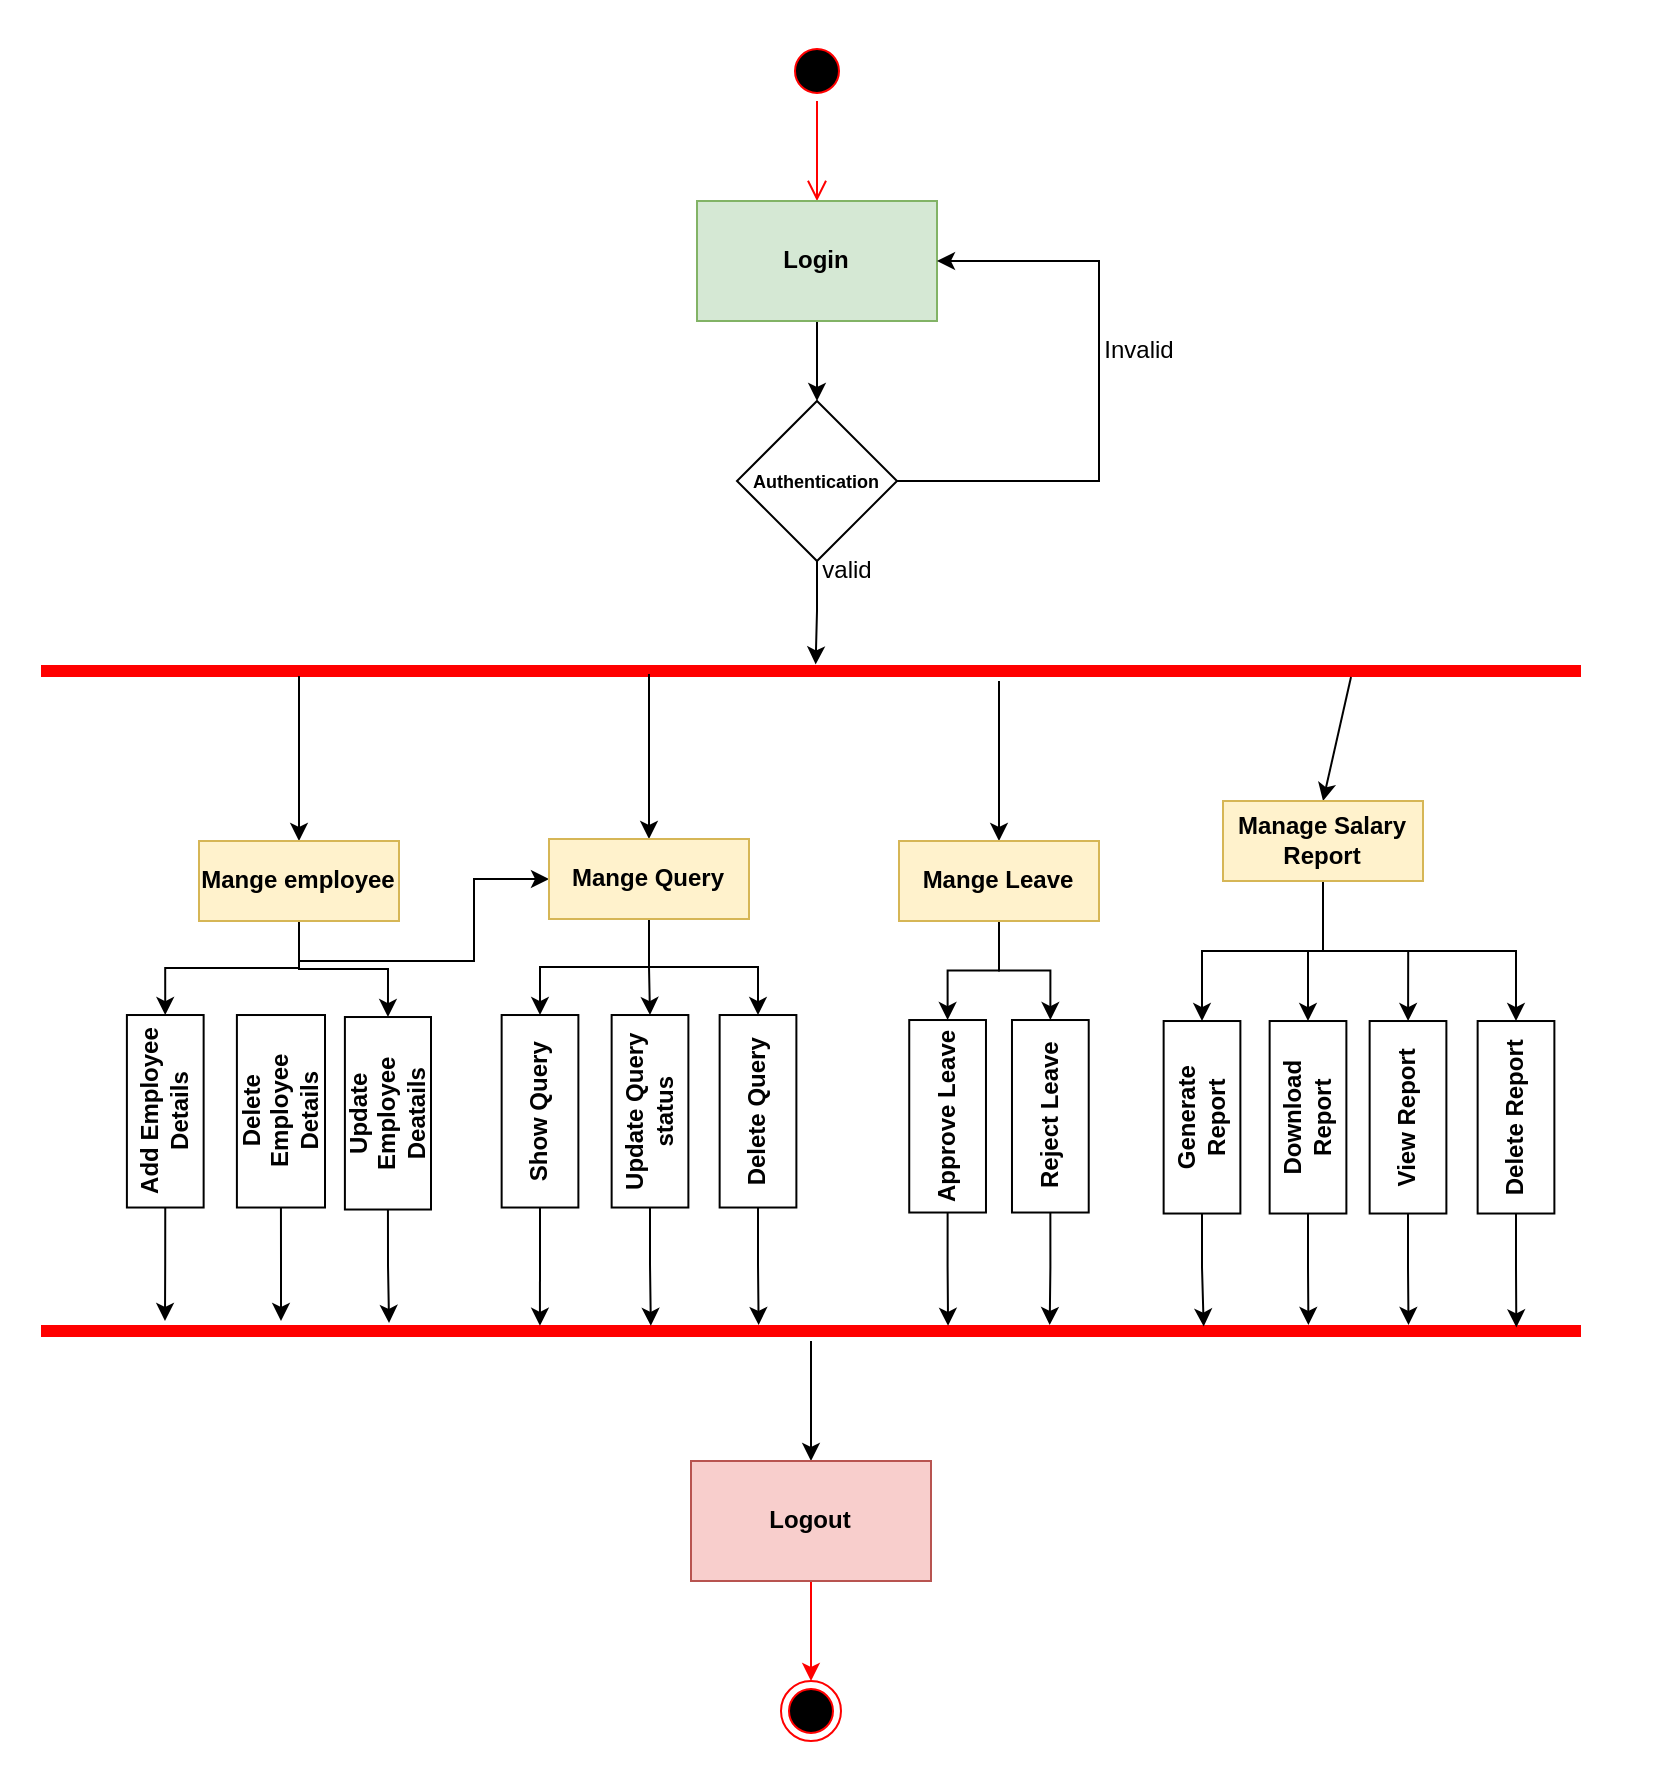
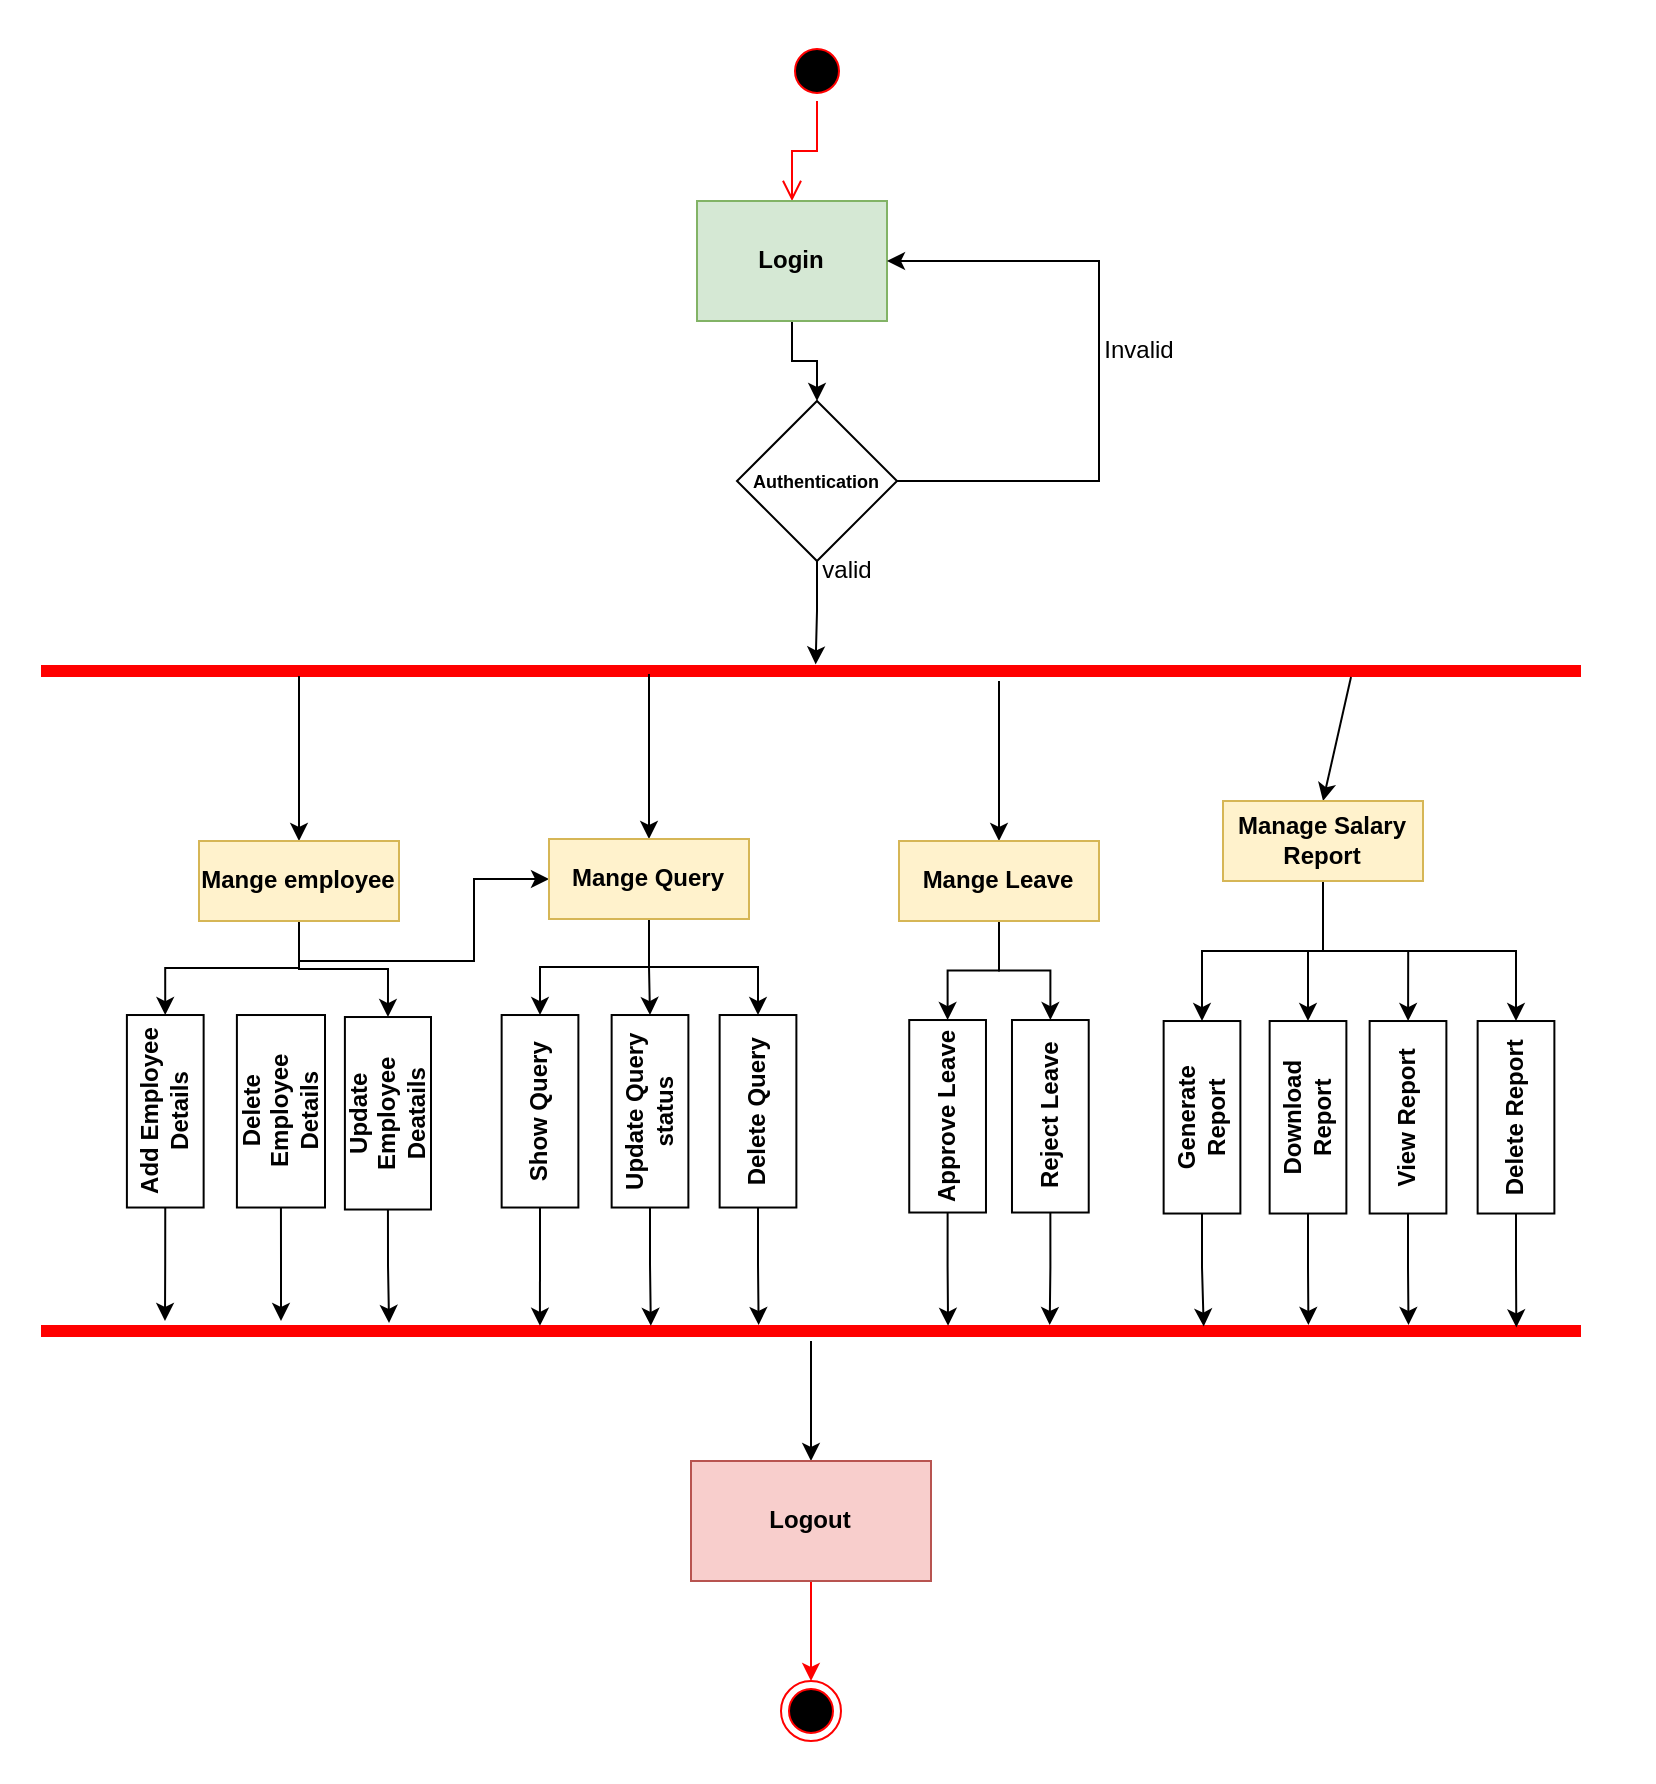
(817, 261) -> (792, 261)
